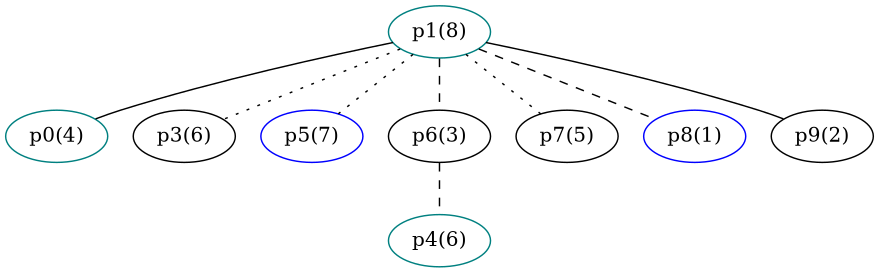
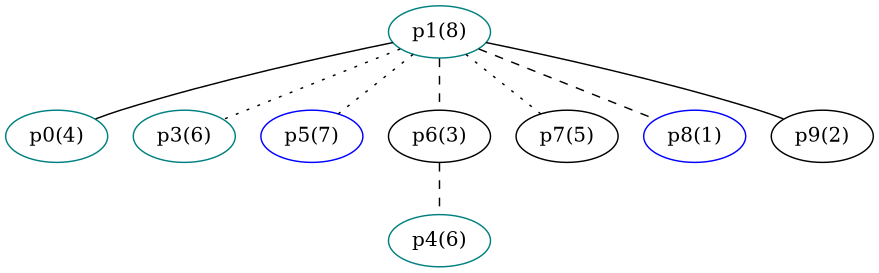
(184, 136) -> (184, 136)
